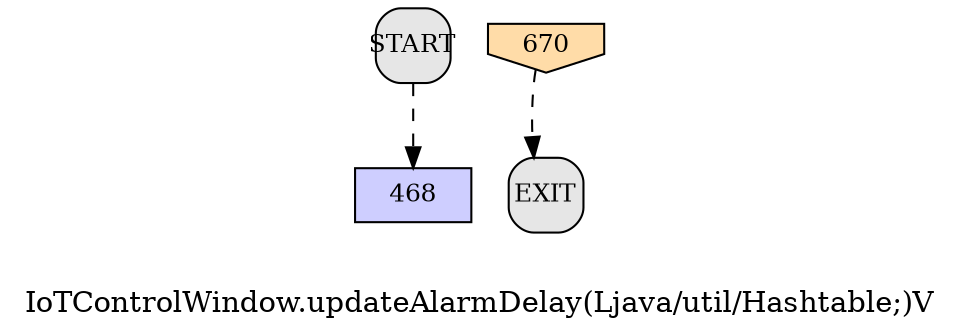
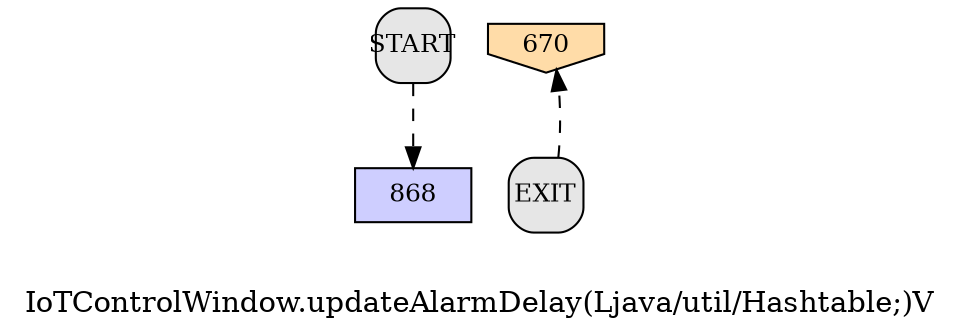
(532, 103) -> (560, 124)
(413, 195) -> (413, 195)
